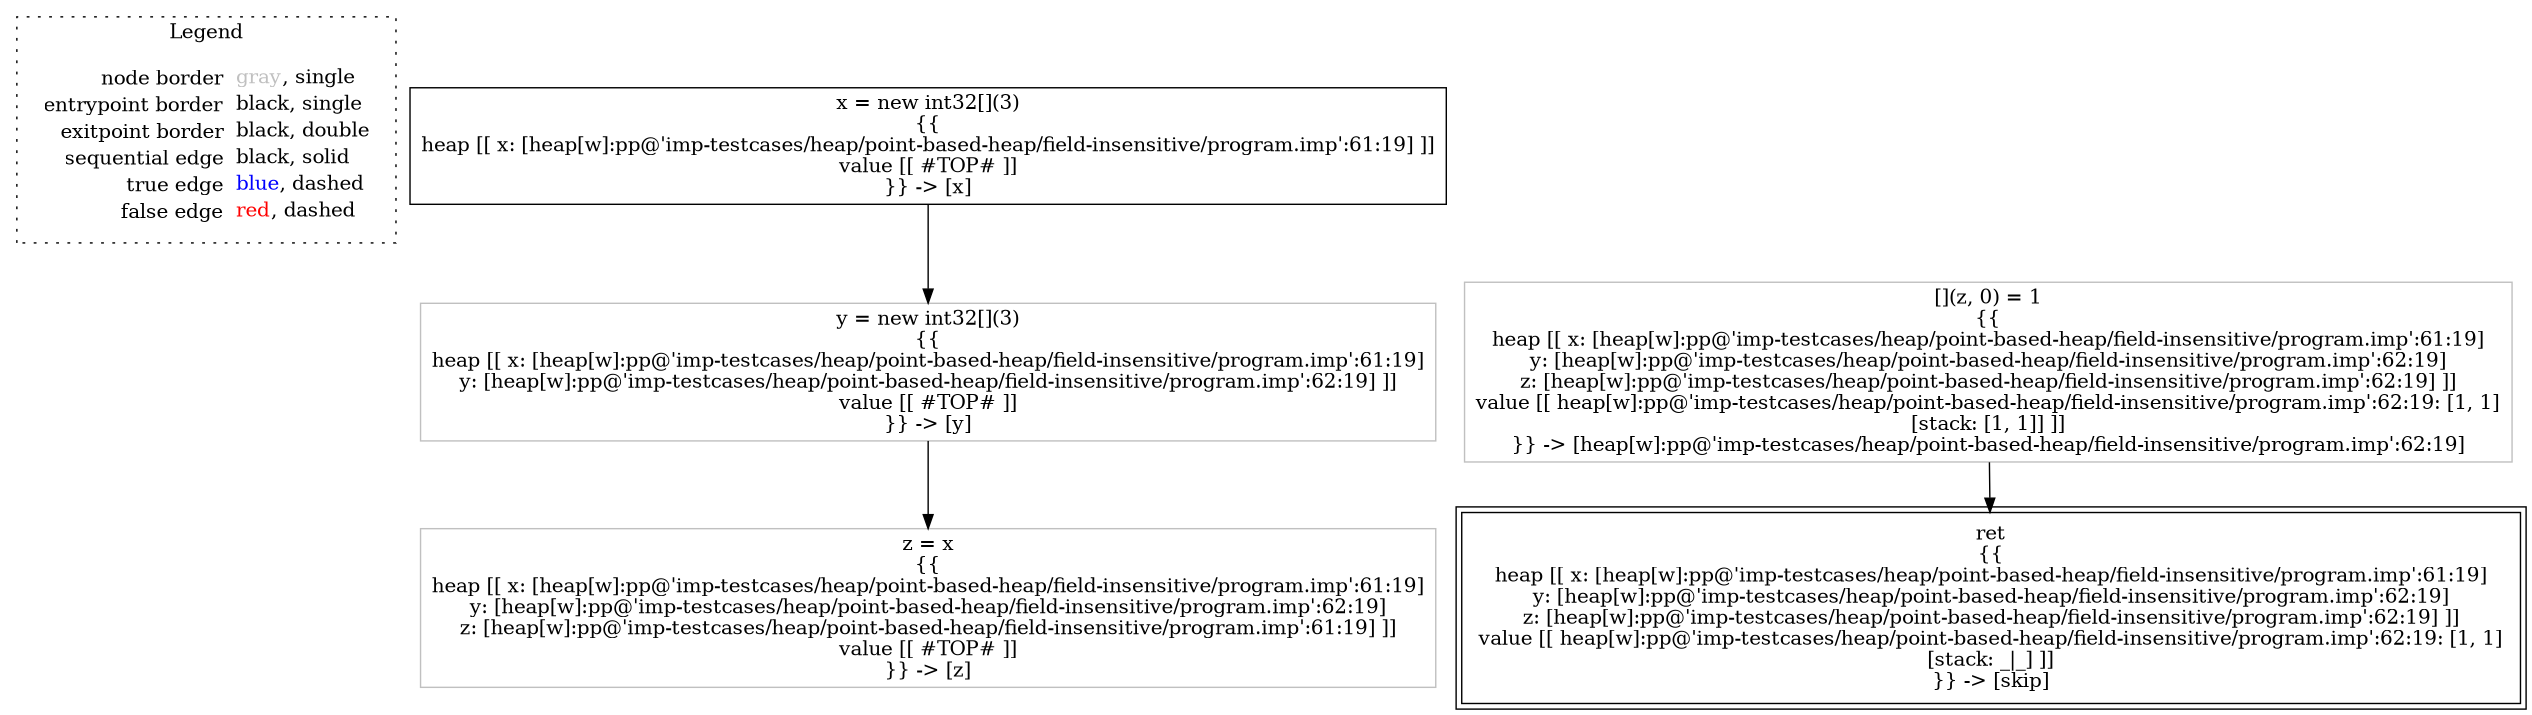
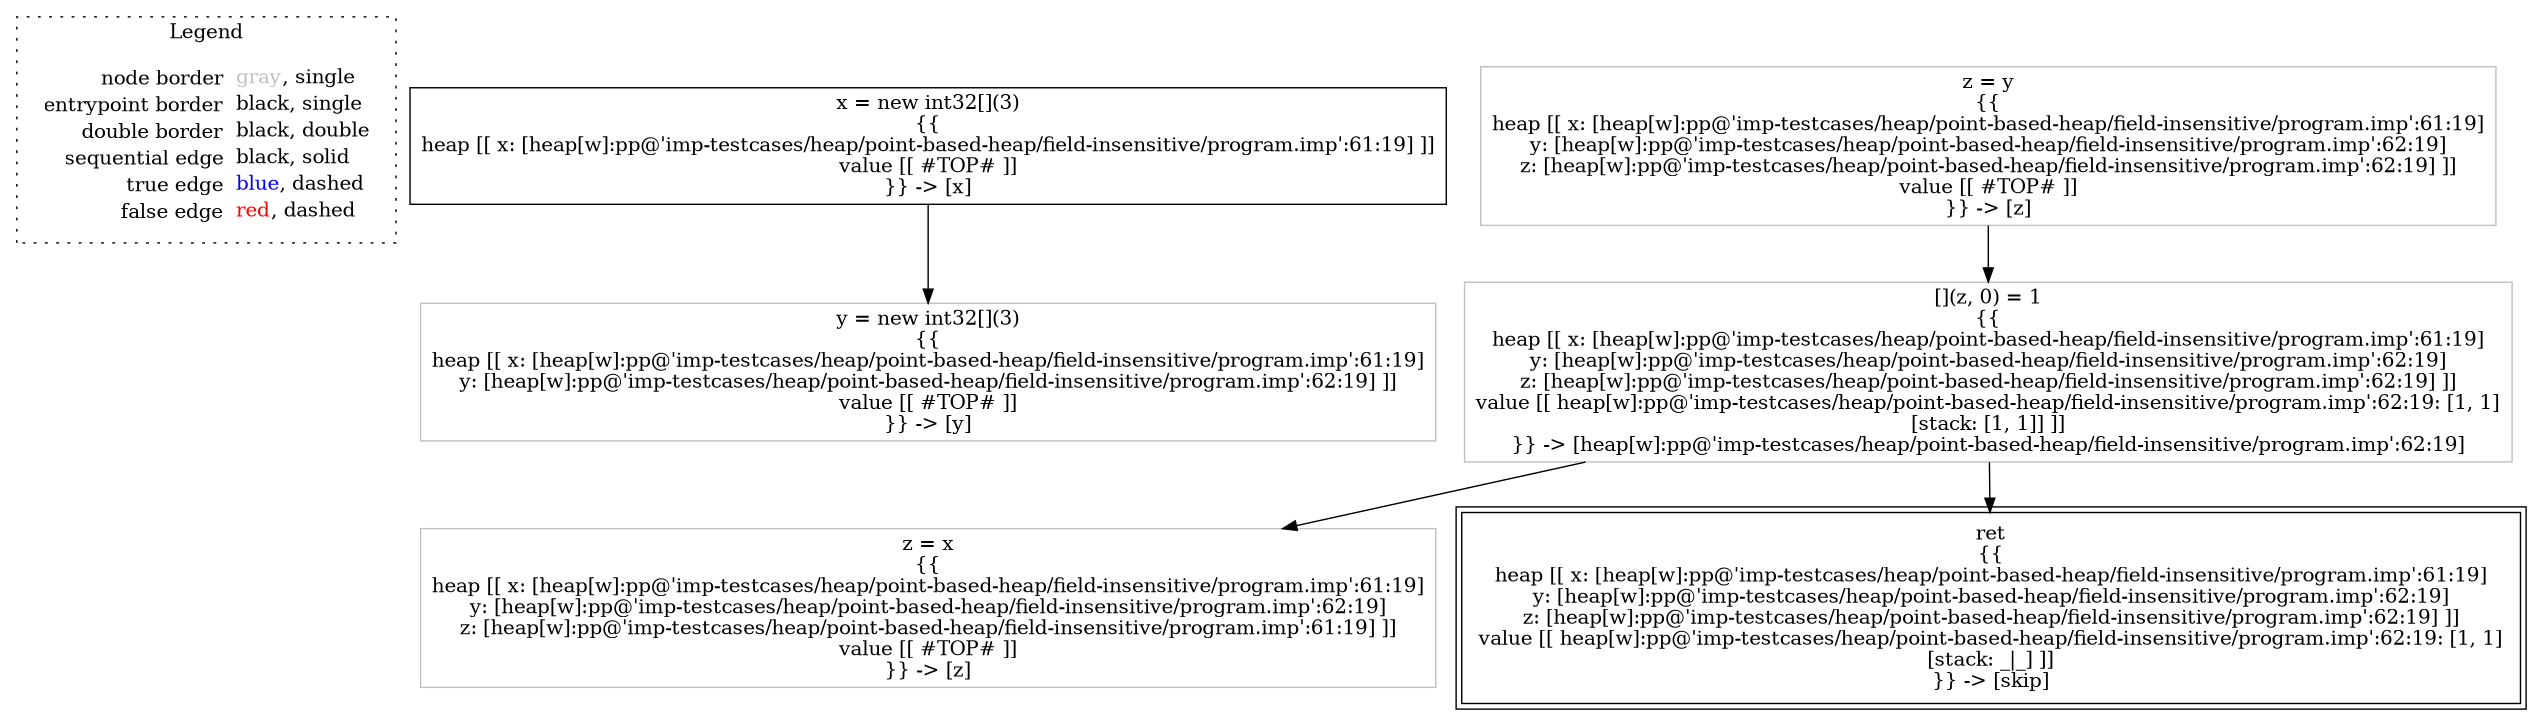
(145, 132) -> (156, 132)
none -> (1988, 146)
(928, 478) -> (1441, 494)
